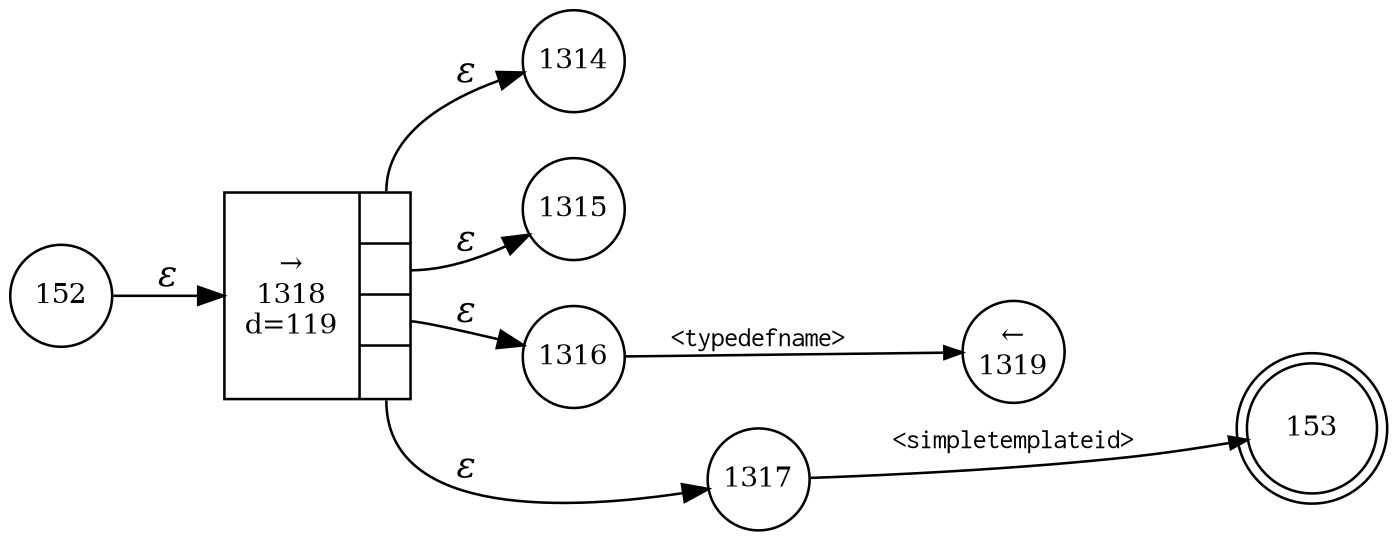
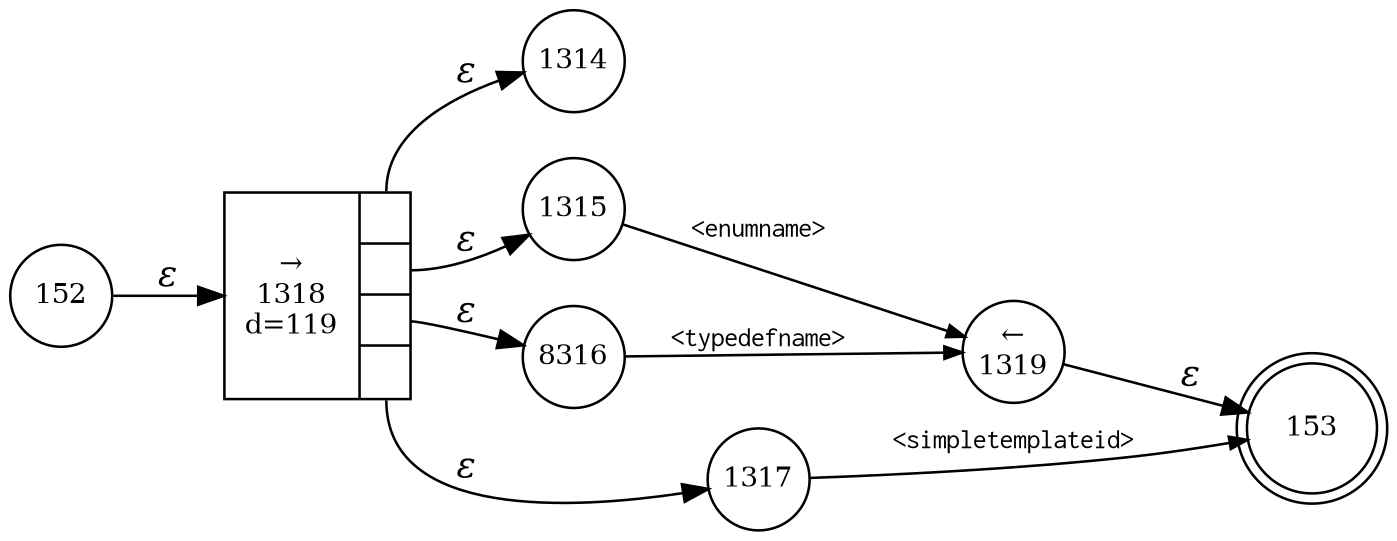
none -> (785, 278)
(574, 357) -> (574, 357)
none -> (1143, 385)
